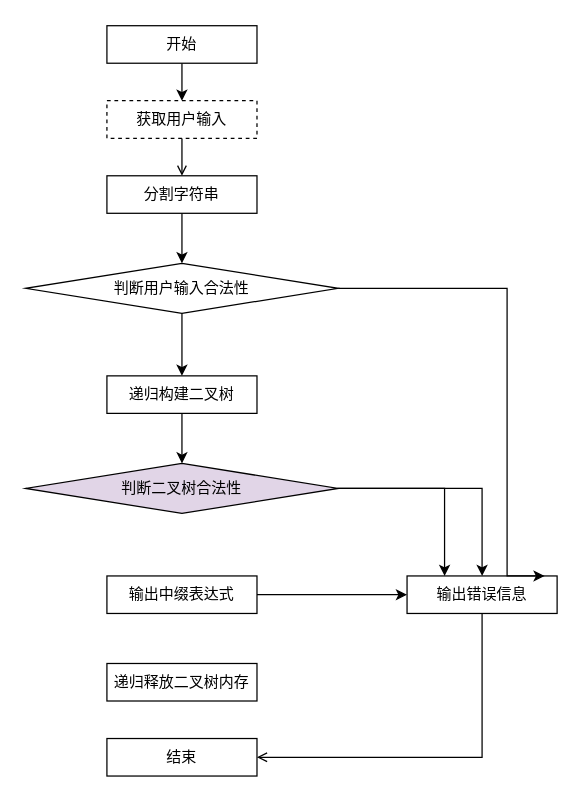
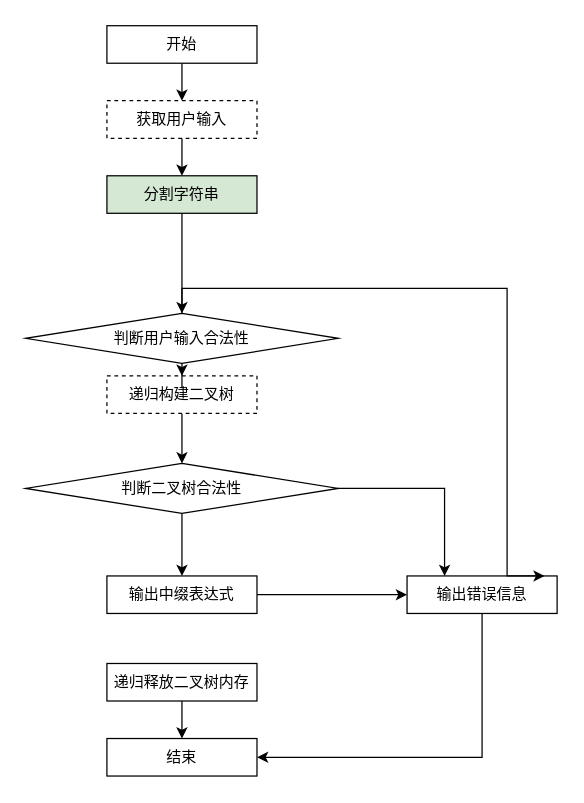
(182, 167) -> (182, 166)
(182, 194) -> (182, 194)
(182, 288) -> (182, 338)
(182, 394) -> (182, 394)
(182, 488) -> (182, 488)
(482, 510) -> (182, 540)
none -> (182, 724)
(264, 757) -> (267, 757)
